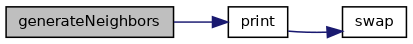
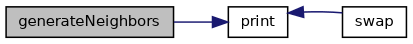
(308, 32) -> (323, 12)
